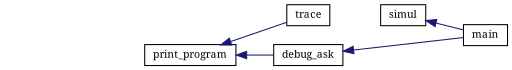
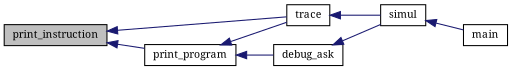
none -> (361, 15)
none -> (56, 35)
(409, 44) -> (362, 33)
